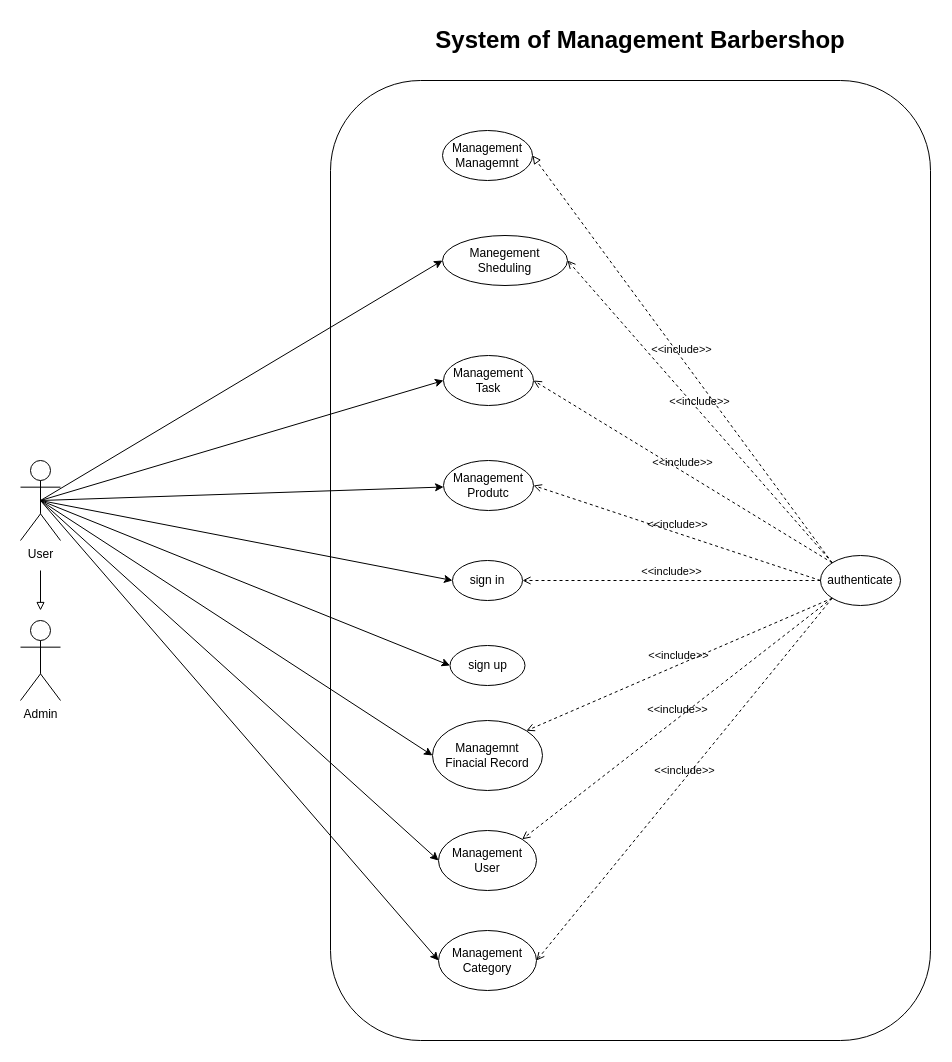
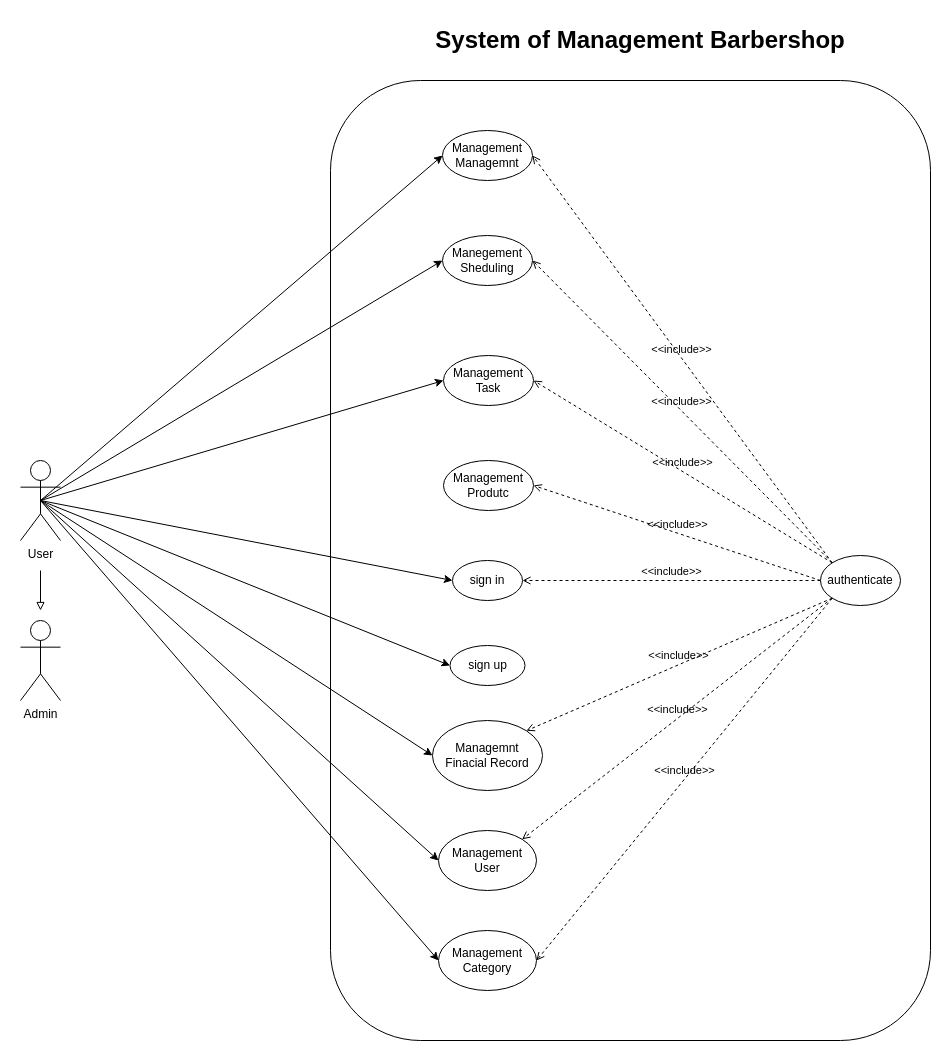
(538, 163) -> (536, 161)
(505, 261) -> (488, 261)
(241, 494) -> (244, 326)
